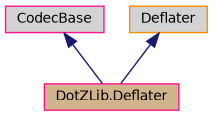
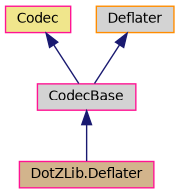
none -> (38, 19)
(136, 64) -> (107, 64)
